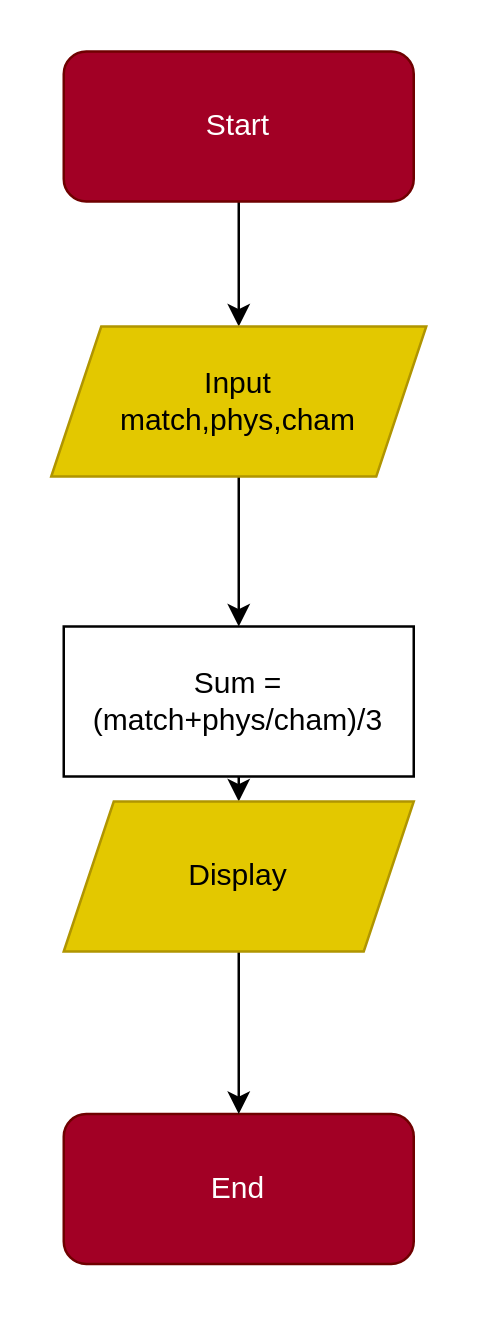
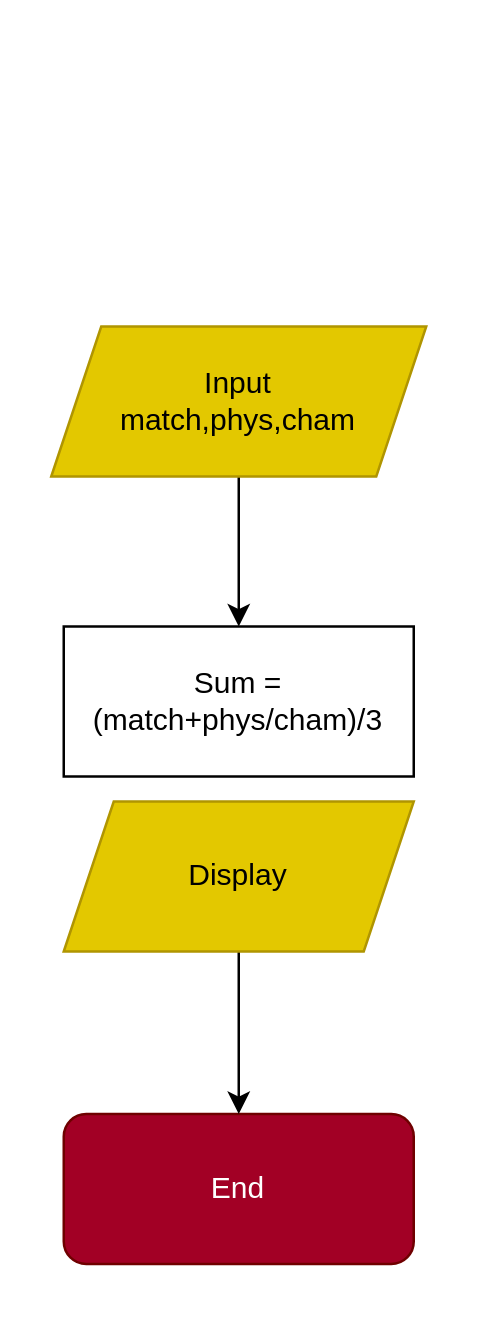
(239, 126) -> none
(239, 255) -> none
(239, 780) -> none
